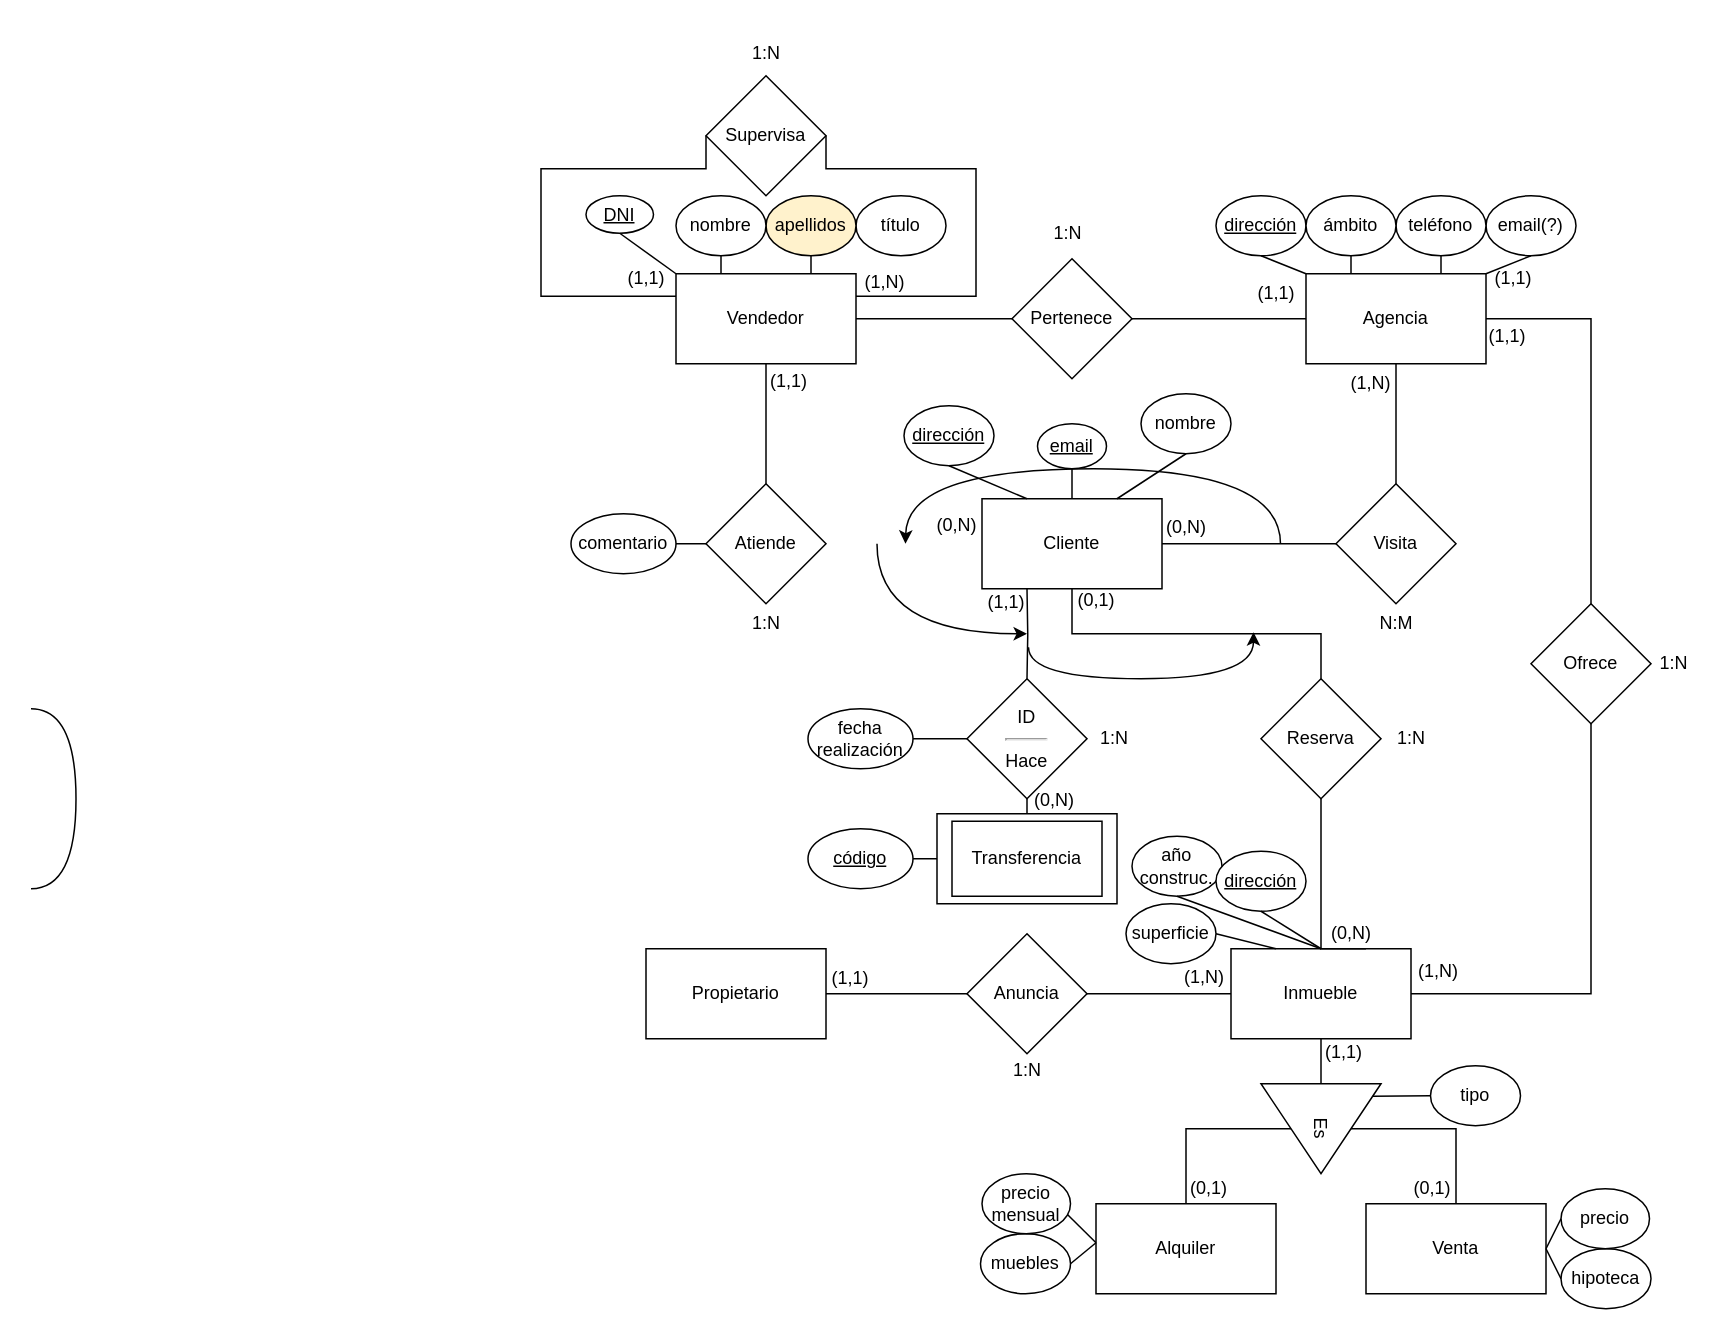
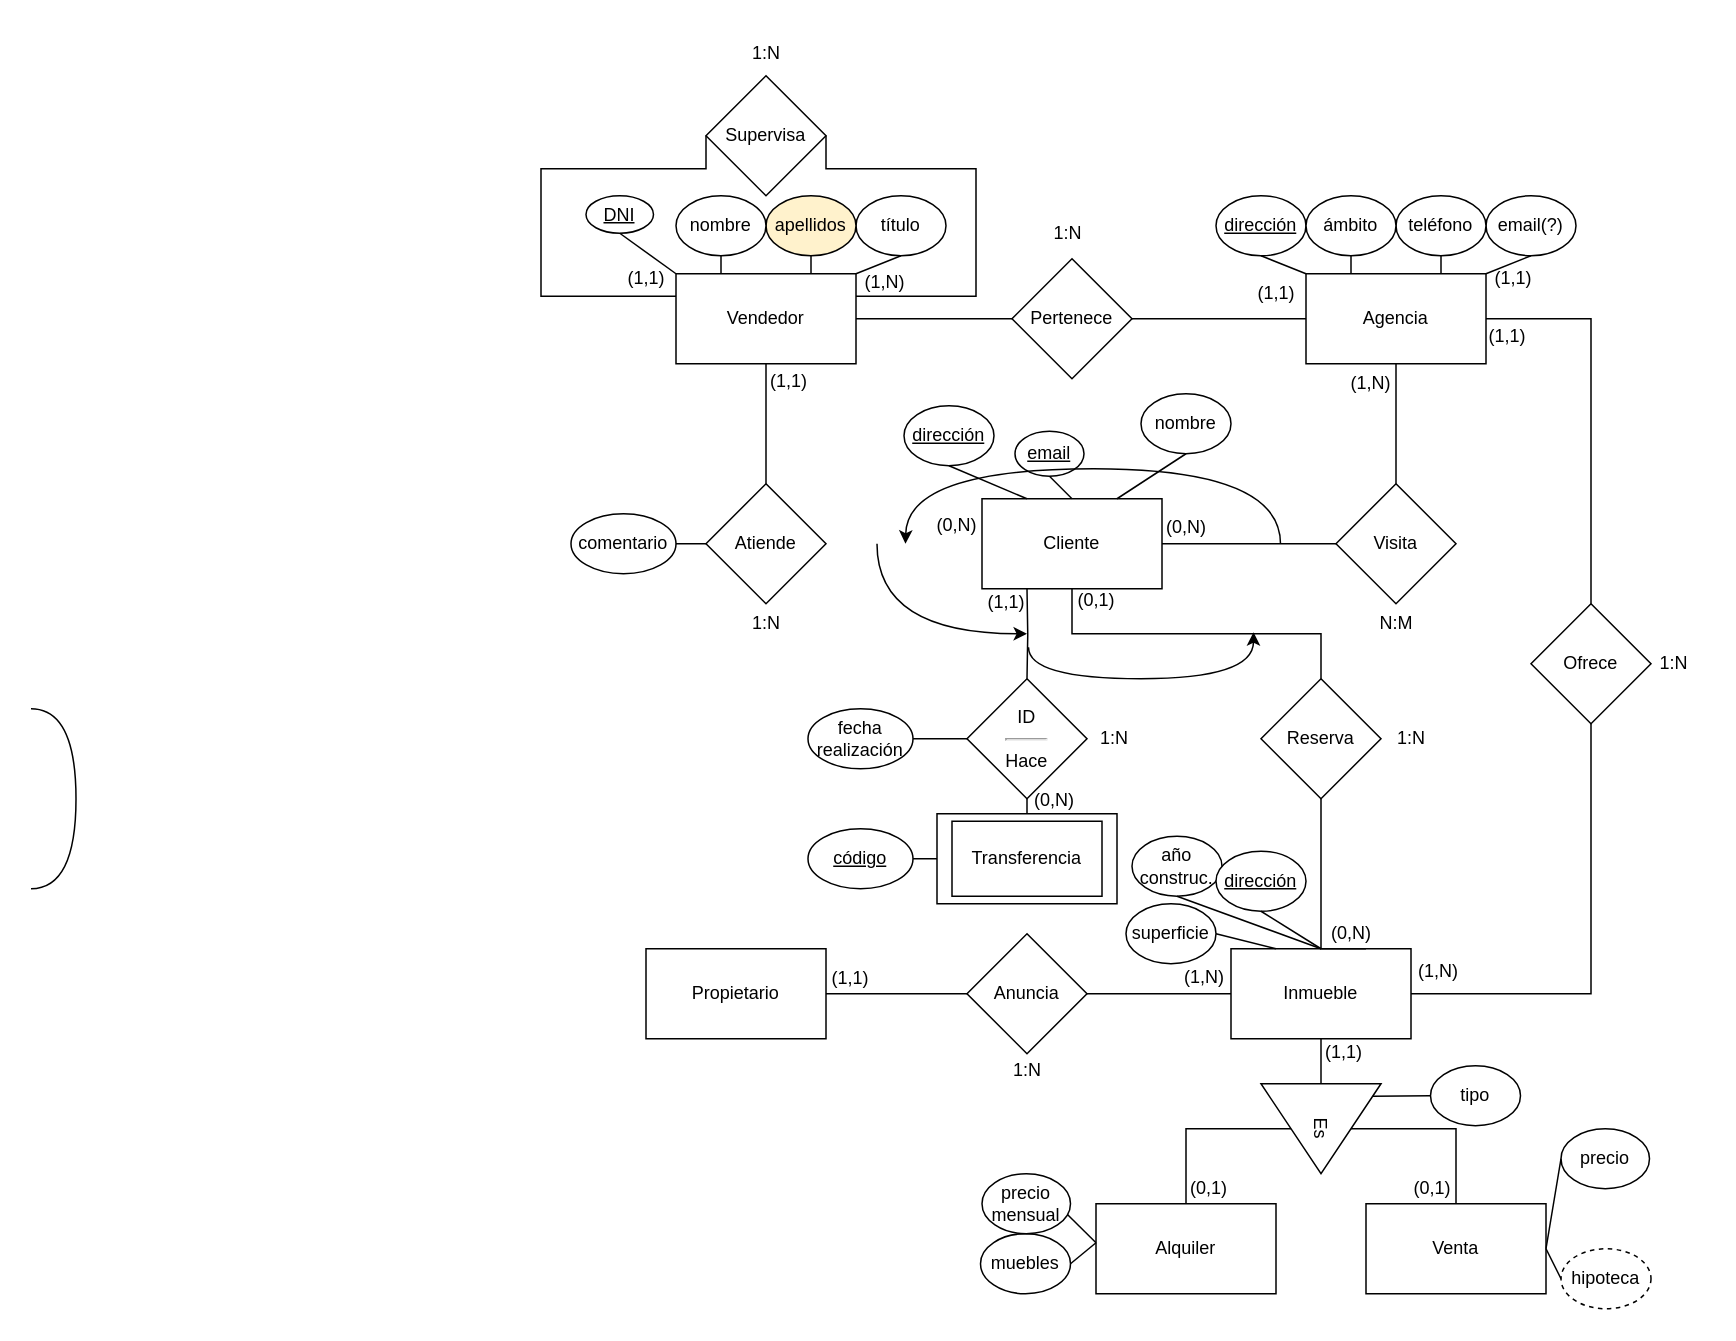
none -> (878, 265)
(1072, 446) -> (1049, 454)
(1605, 1219) -> (1605, 1159)
(1606, 1279) -> (1606, 1279)
